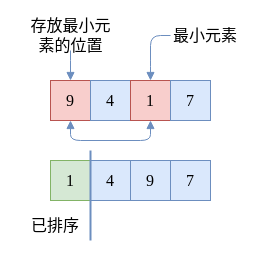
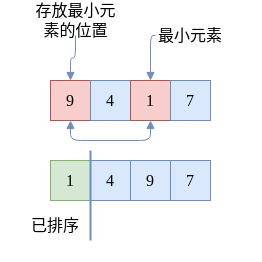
(71, 36) -> (76, 21)
(206, 36) -> (191, 36)
